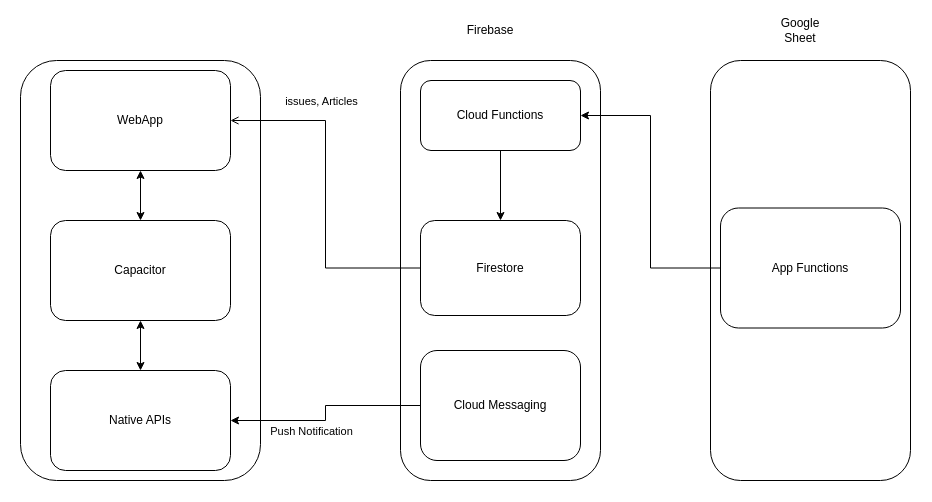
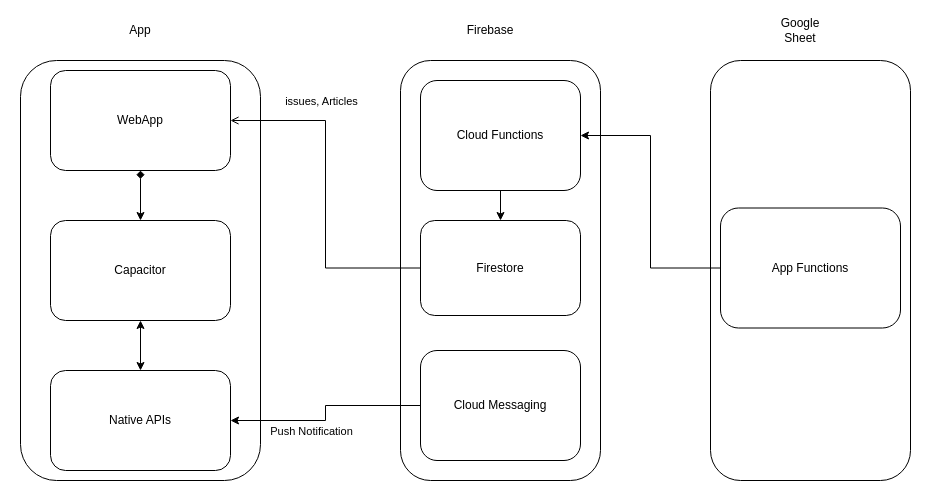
none -> (141, 31)
(501, 116) -> (501, 136)
(141, 178) -> (141, 179)
